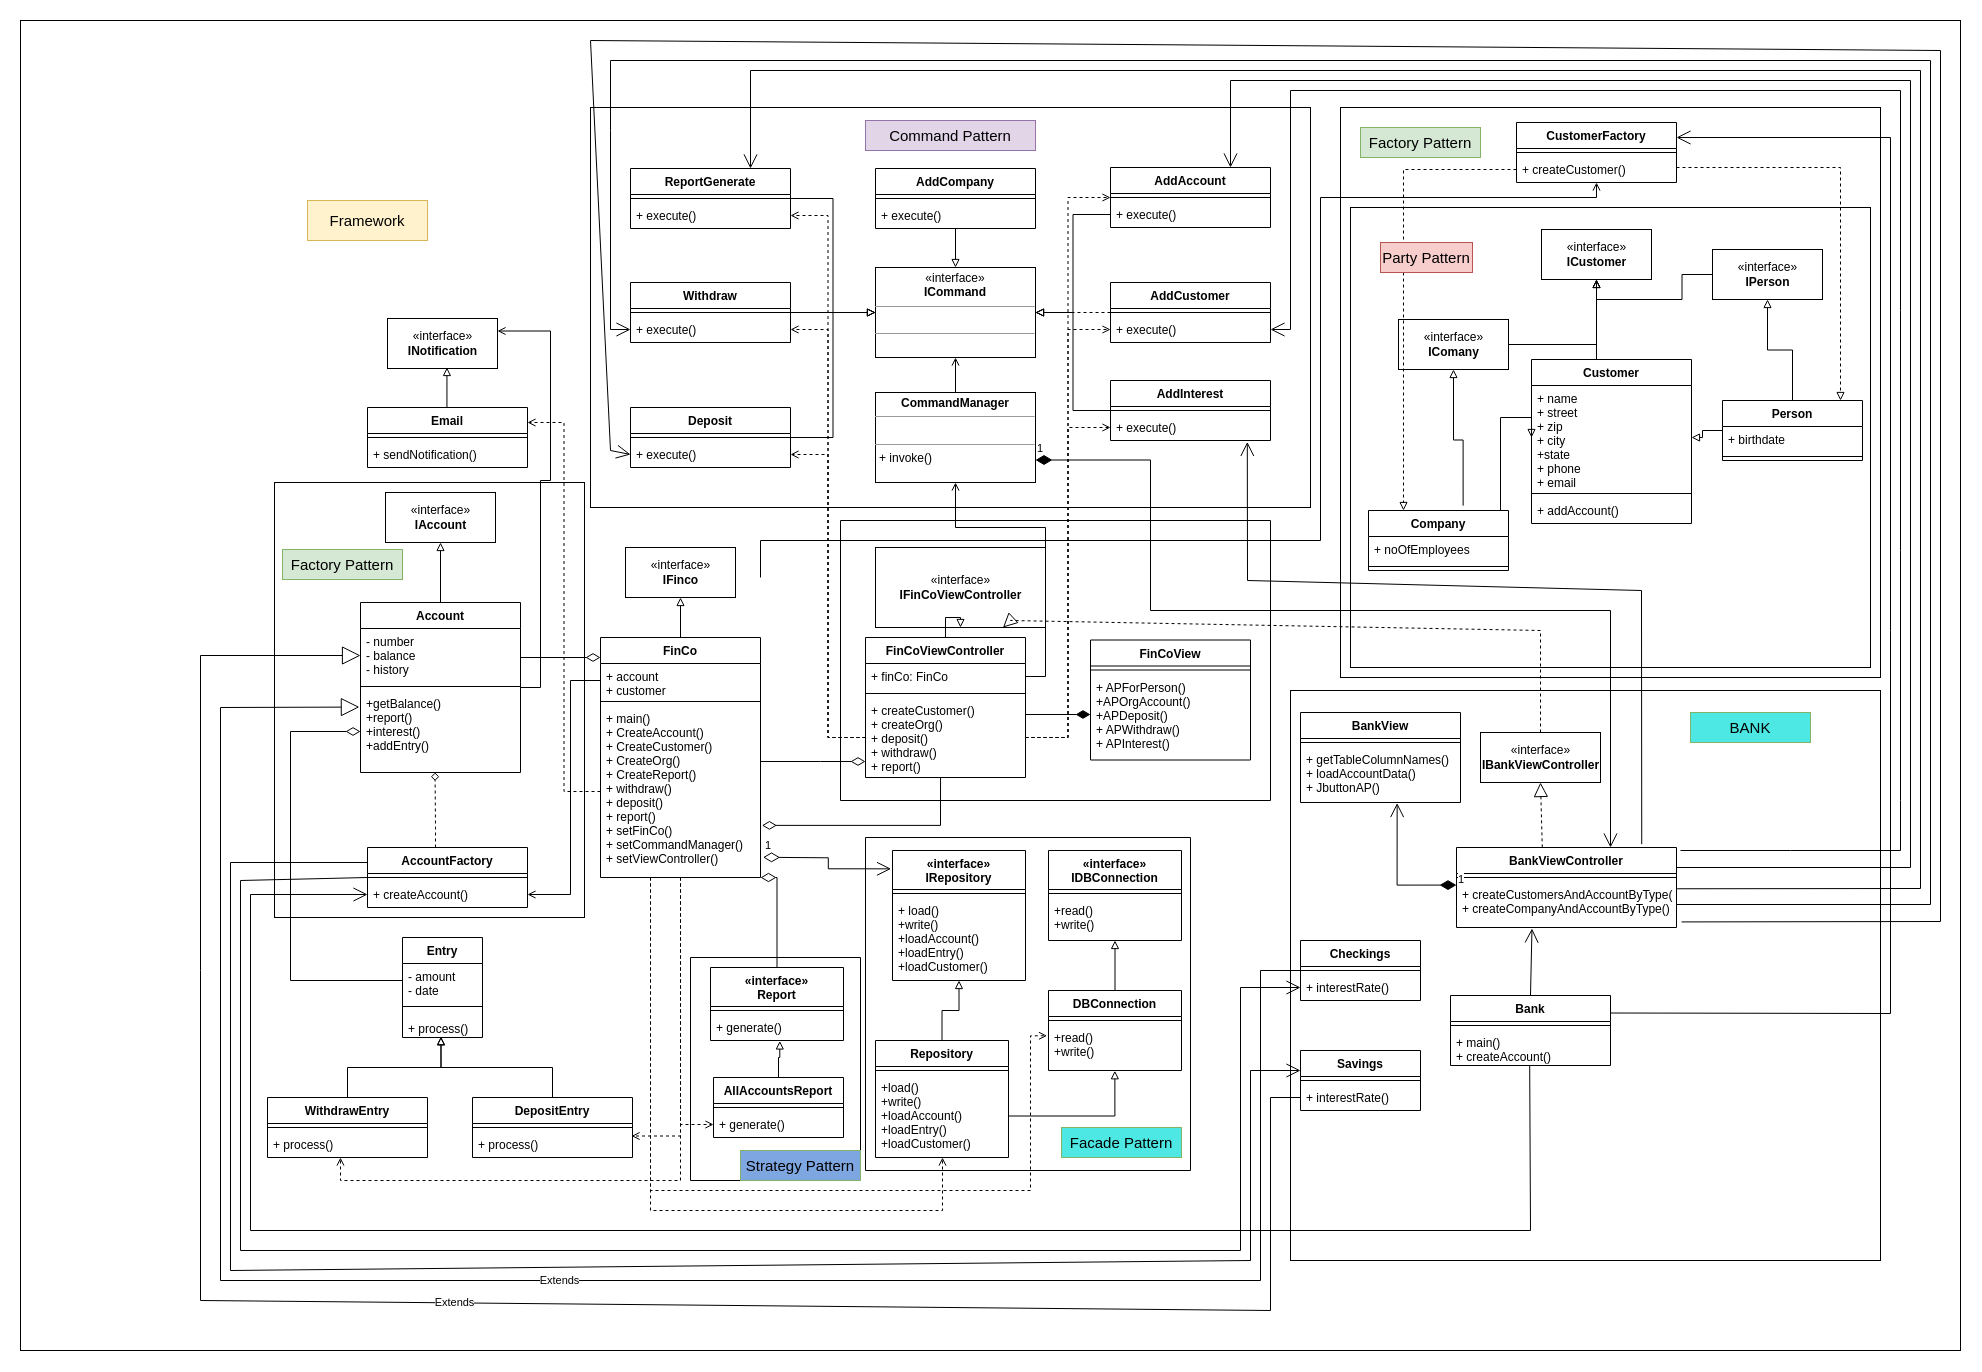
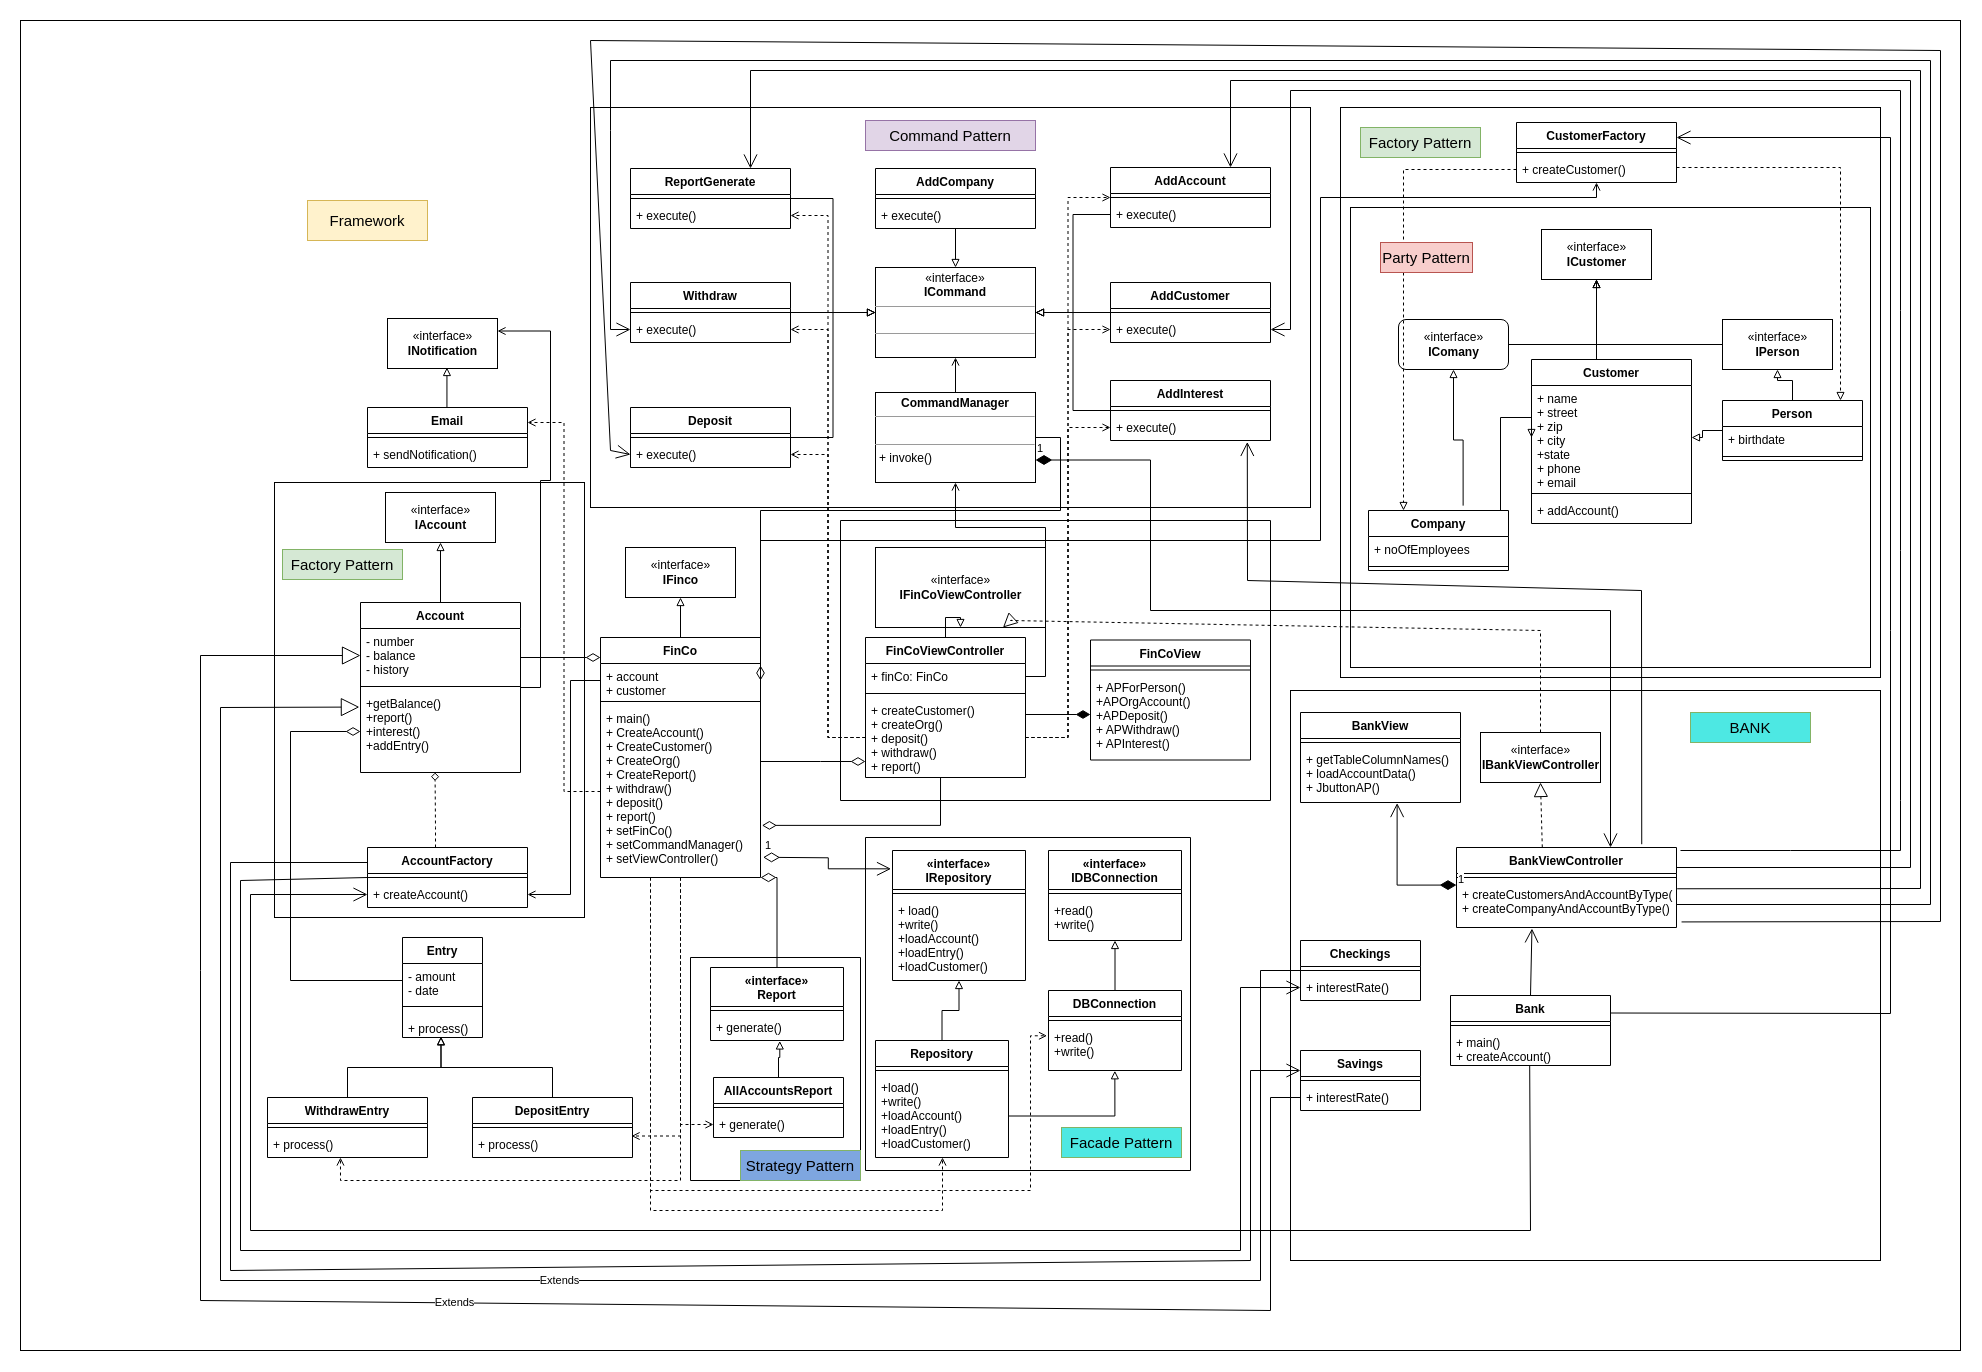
(1768, 275) -> (1778, 345)
(1092, 313) -> (1092, 313)
(1454, 345) -> (1454, 345)
none -> (946, 511)
